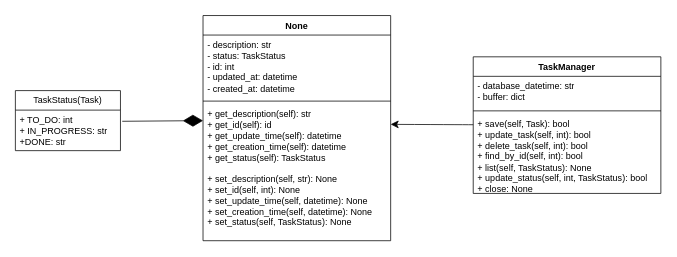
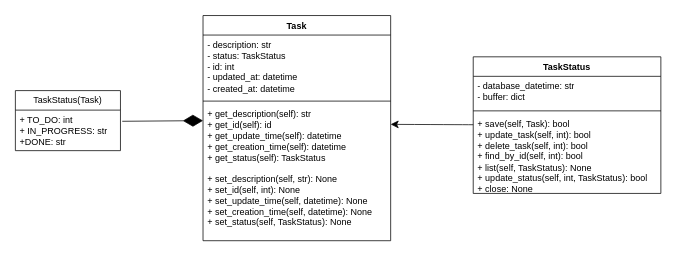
(297, 26) -> (297, 26)
(567, 67) -> (567, 67)
